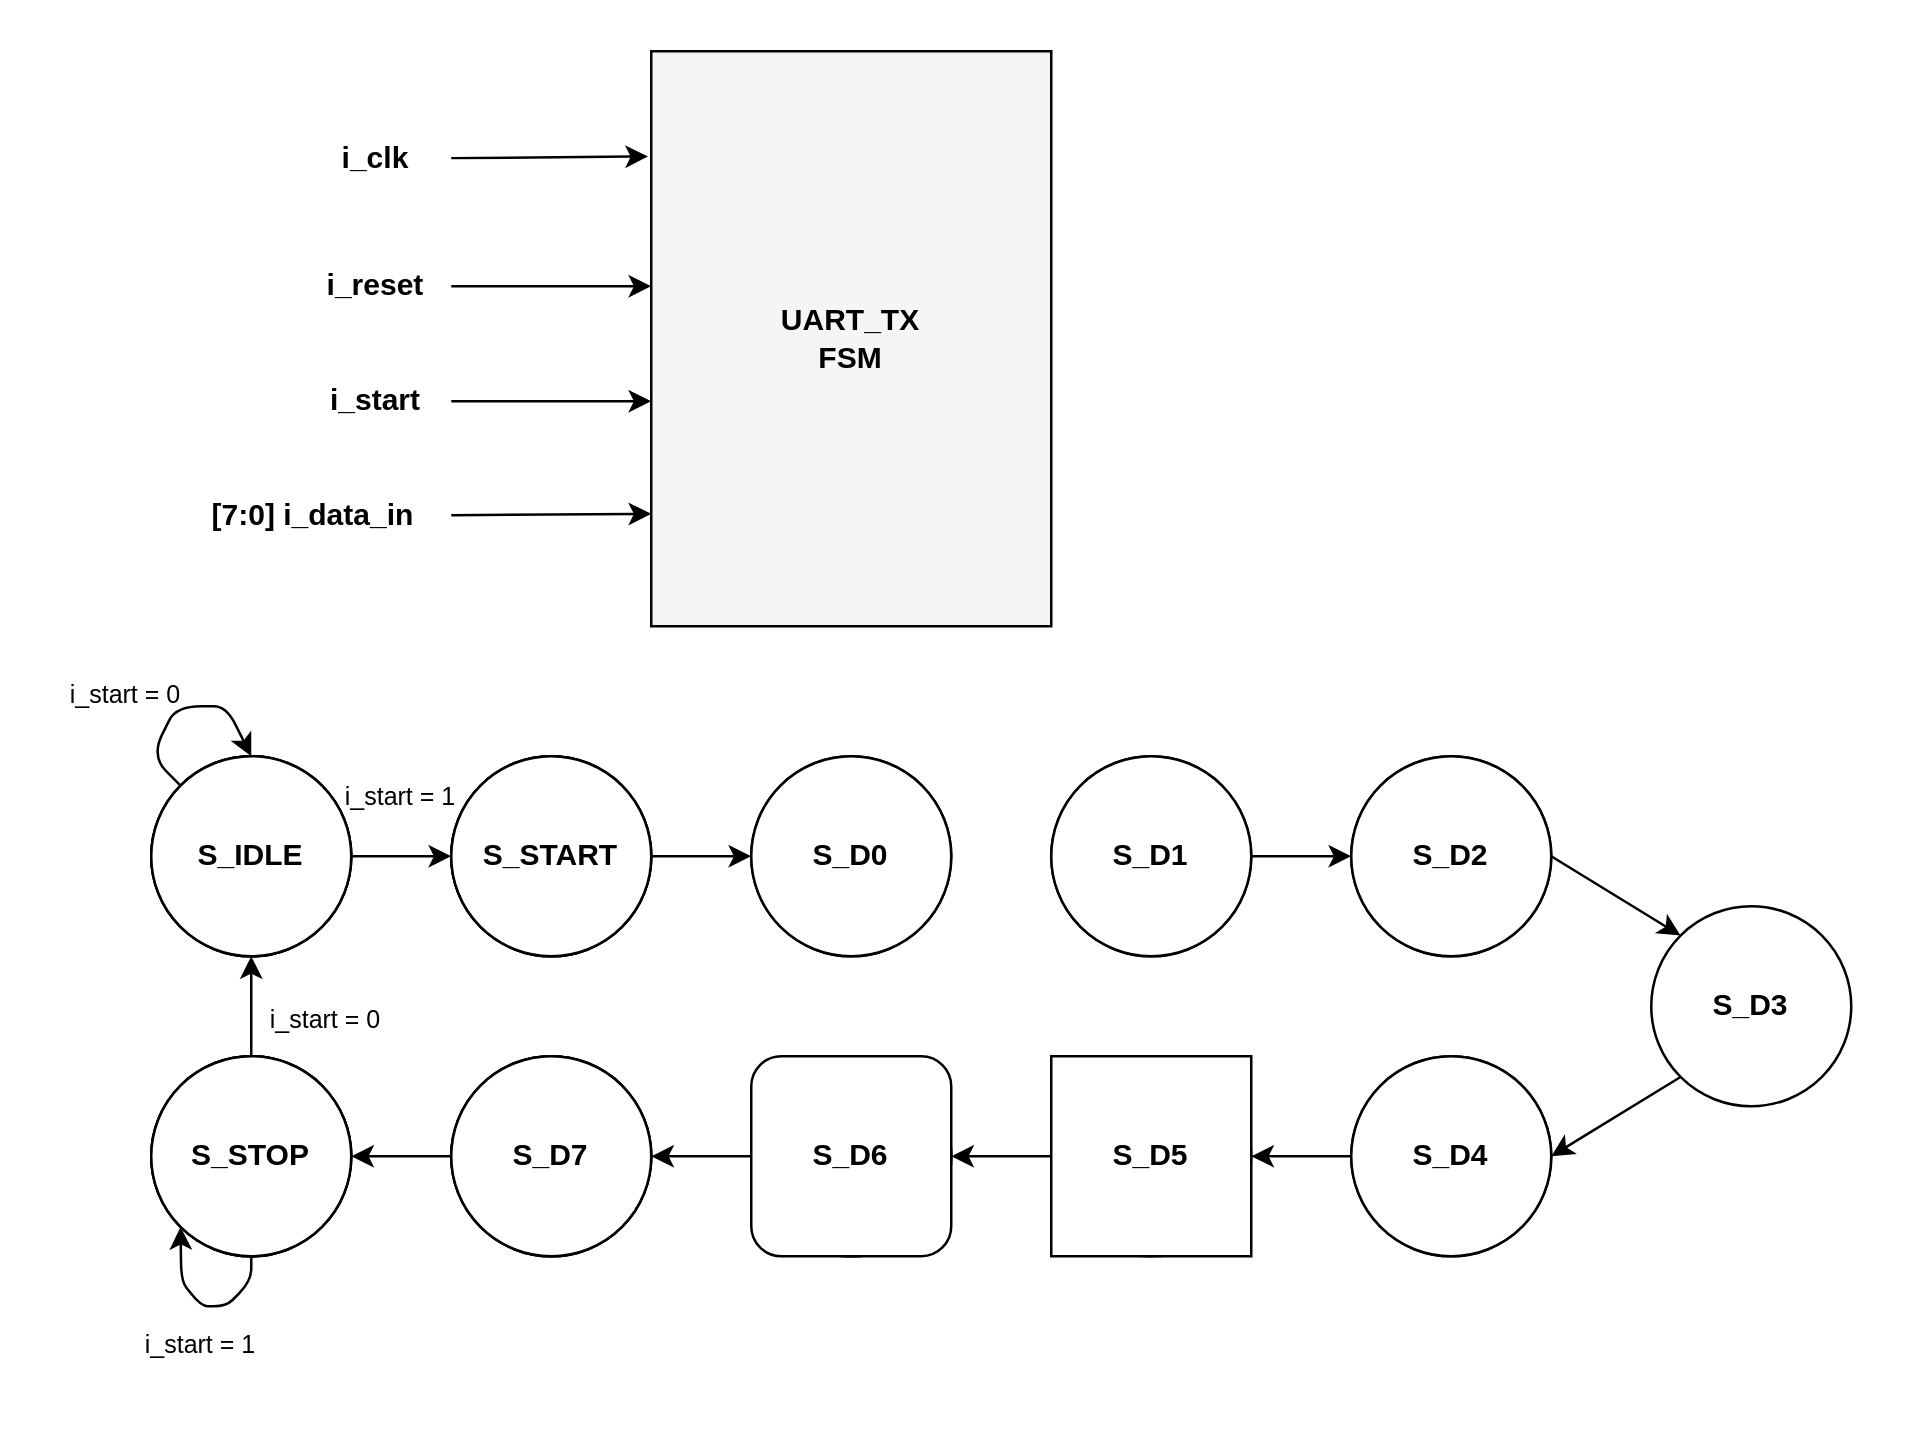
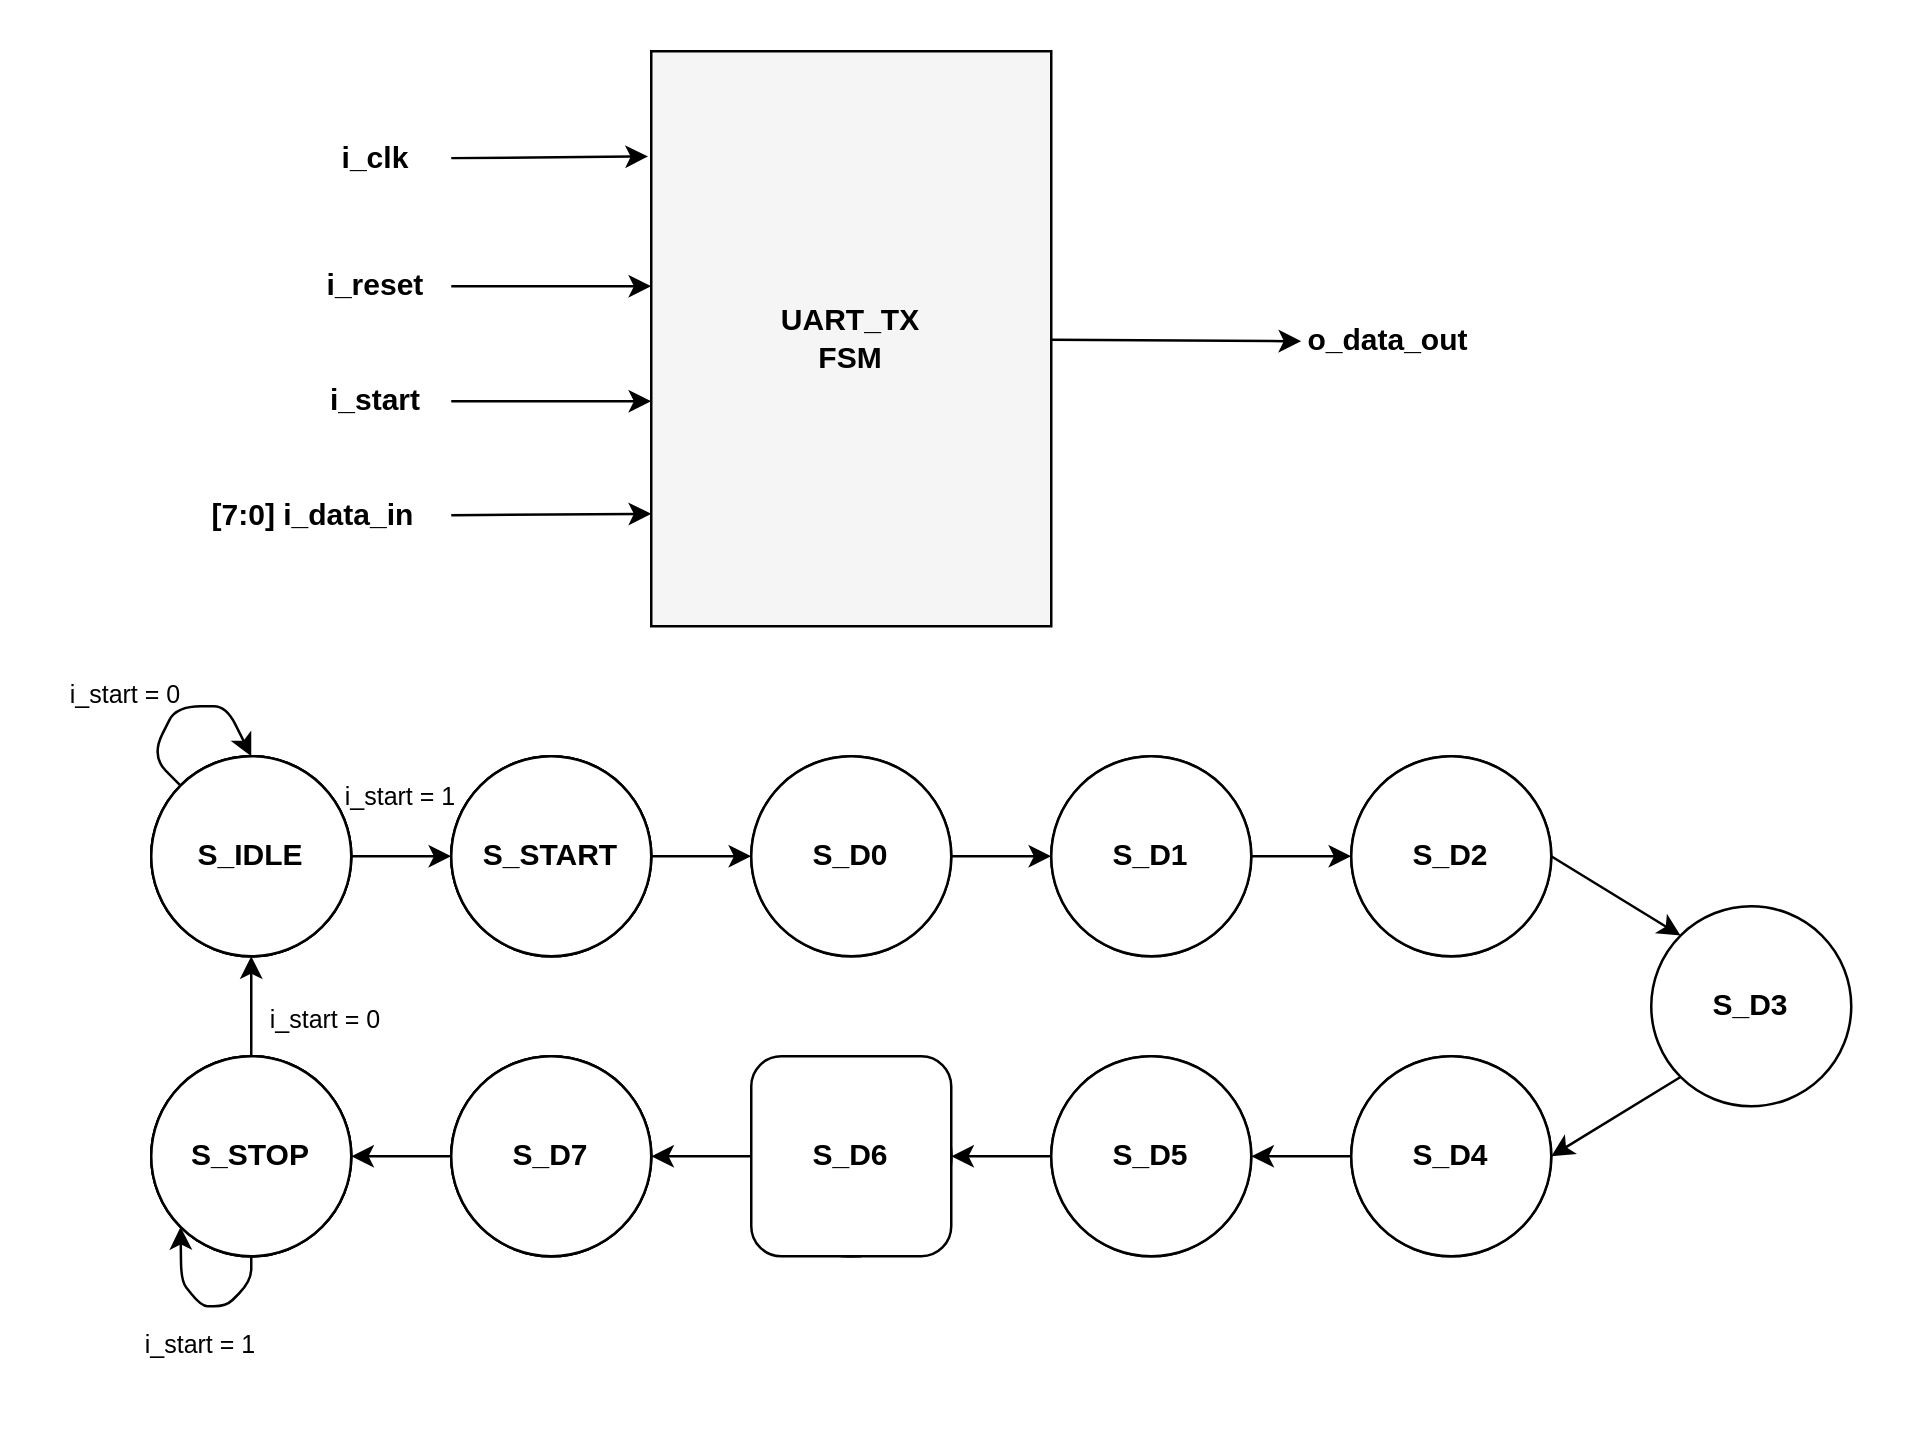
none -> (1168, 341)
none -> (1389, 341)
none -> (993, 856)
(1151, 1156) -> (1151, 1156)
